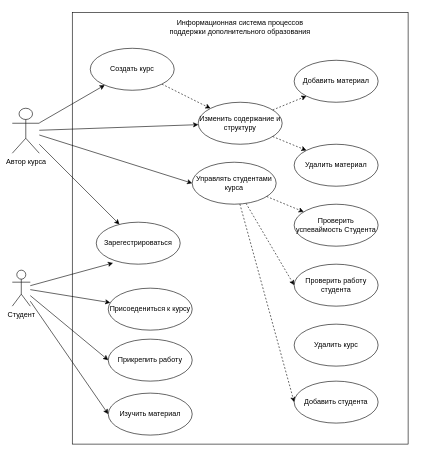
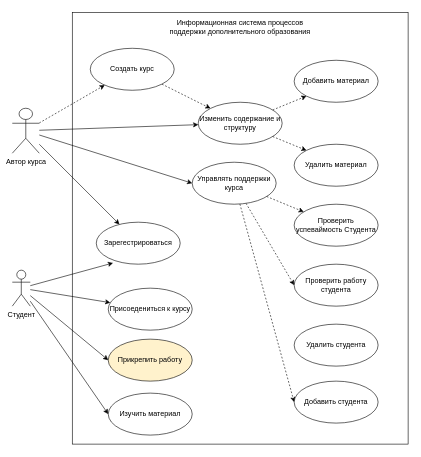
(71, 105) -> (71, 105)
(234, 183) -> (234, 183)
(336, 345) -> (336, 345)
(150, 360) -> (150, 360)
